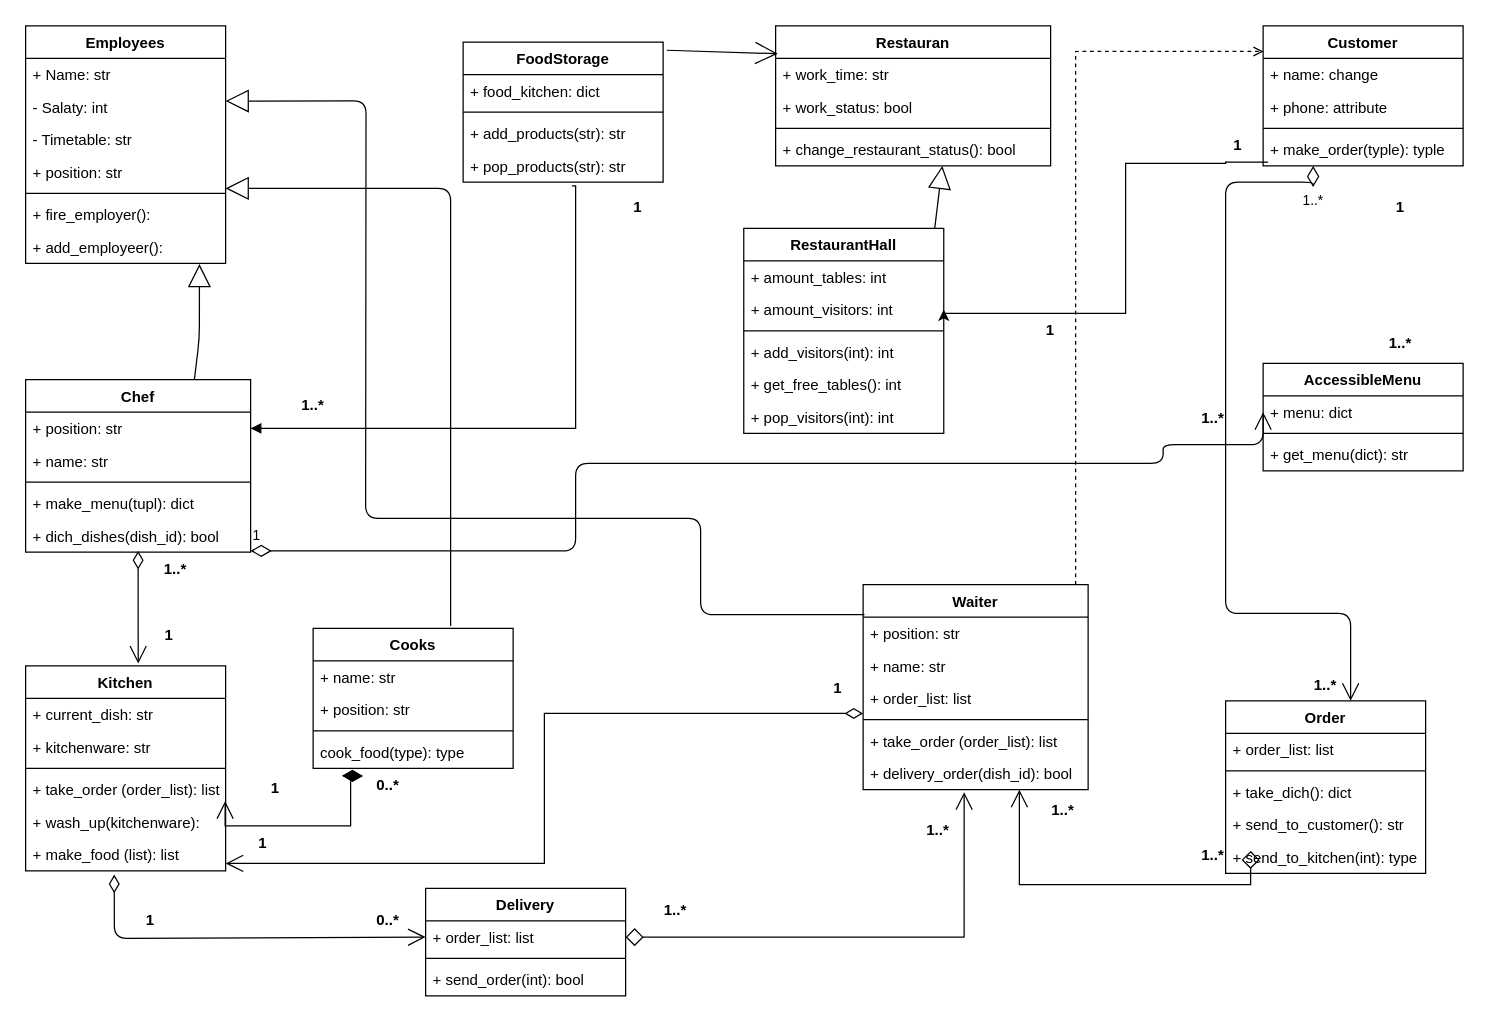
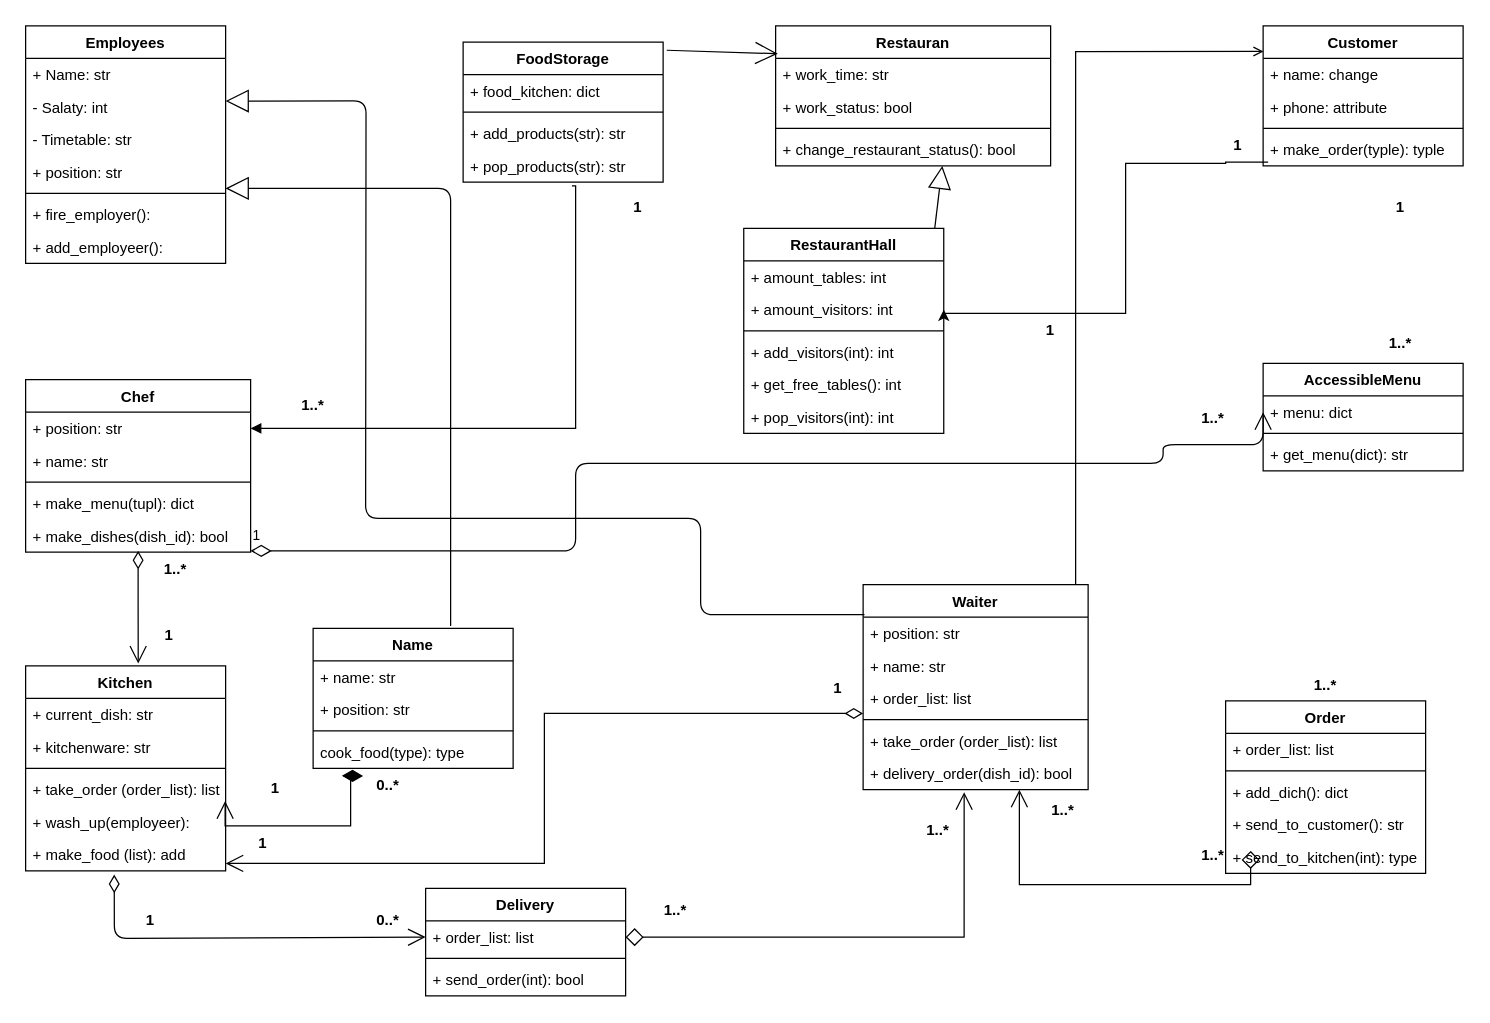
(1076, 224) -> (1076, 224)
(199, 332) -> none
(1226, 453) -> none
(135, 536) -> (136, 536)
(413, 645) -> (413, 645)
(1303, 793) -> (1298, 793)
(123, 823) -> (115, 823)
(118, 855) -> (117, 855)
